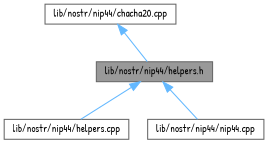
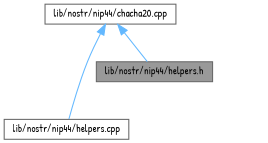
(106, 103) -> (82, 76)
(206, 129) -> none
